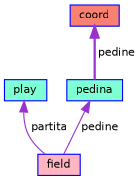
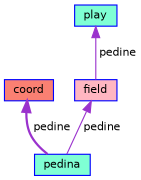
(48, 128) -> (116, 53)
(74, 133) -> (77, 133)
